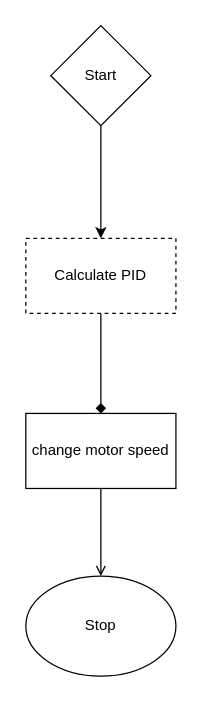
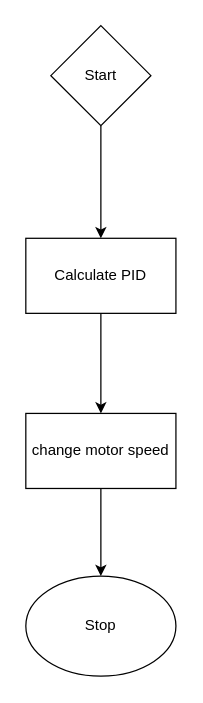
(101, 276) -> (101, 276)
(101, 402) -> (101, 403)
(101, 567) -> (101, 566)
